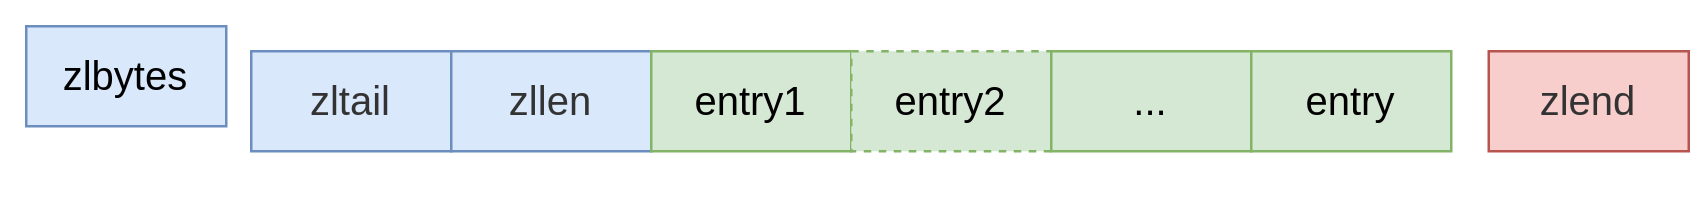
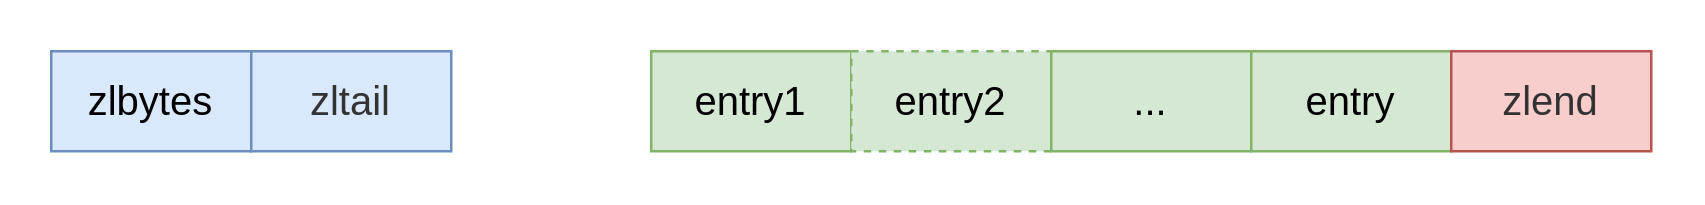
(126, 76) -> (151, 101)
(551, 101) -> none
(1589, 101) -> (1551, 101)
